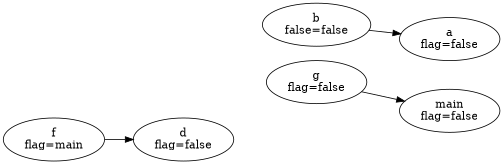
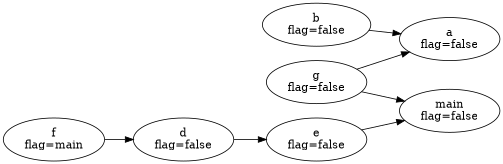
(317, 25) -> (317, 25)
none -> (379, 62)
none -> (317, 140)
